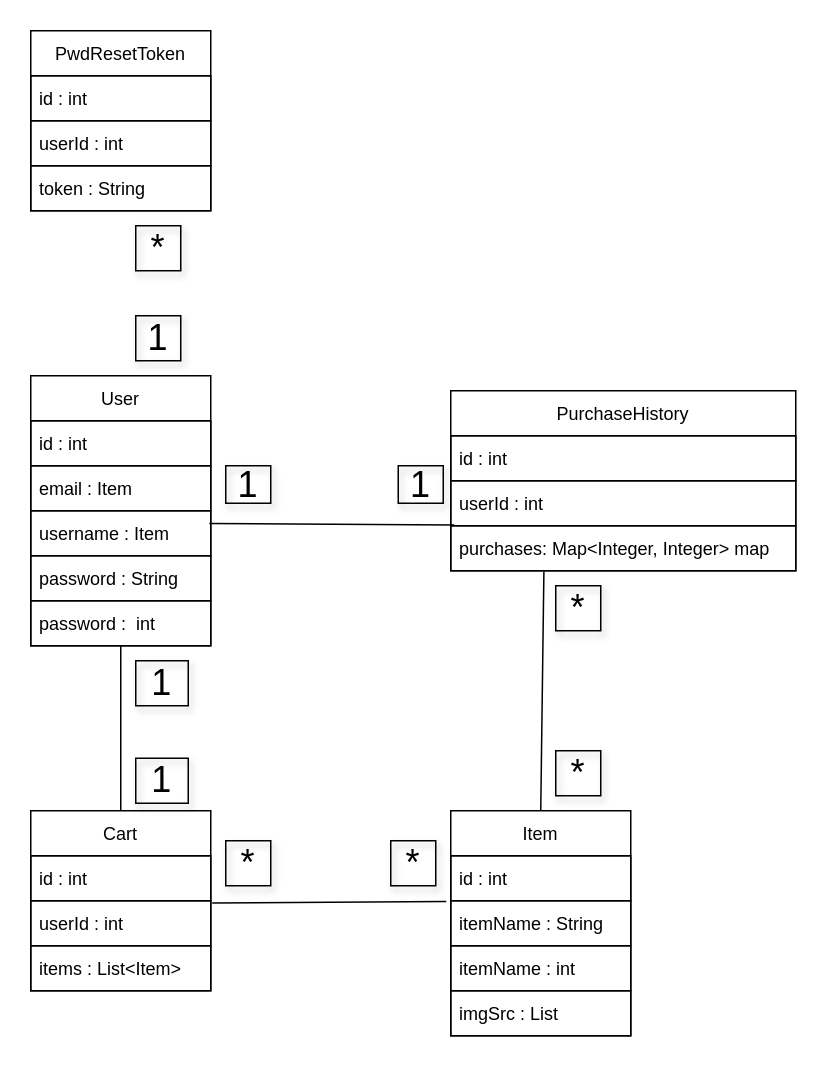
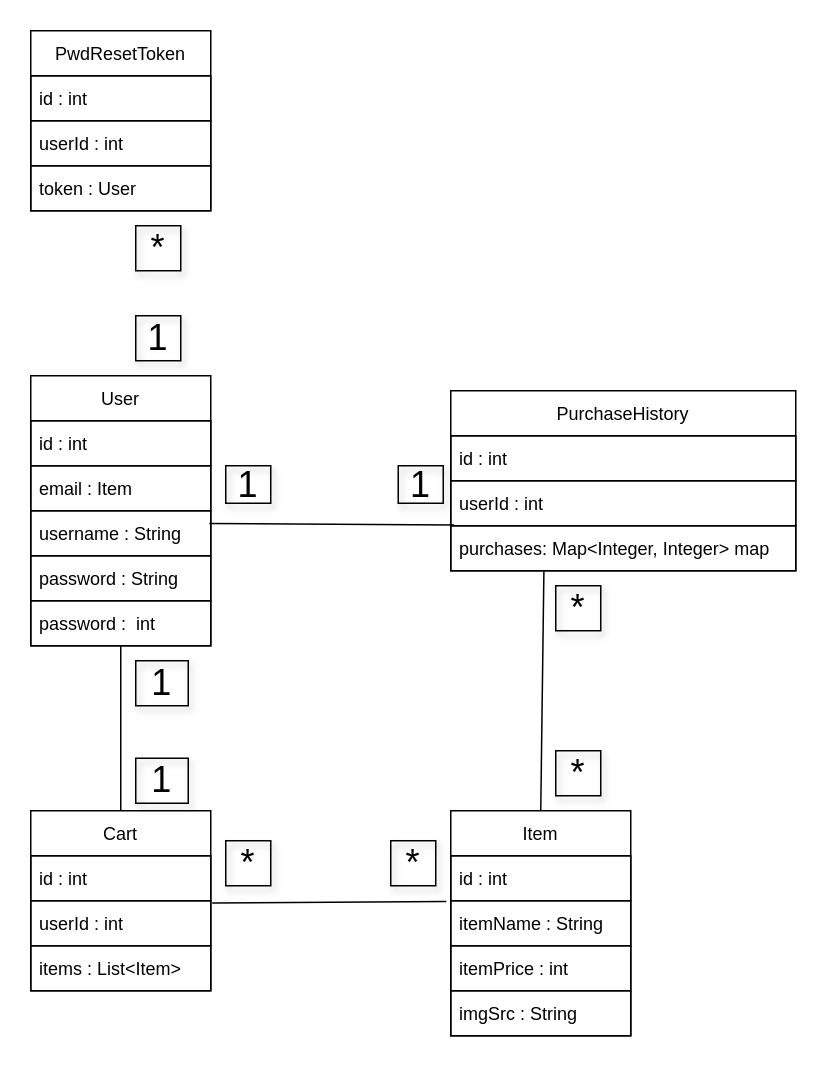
(100, 189) -> (92, 189)
(108, 534) -> (115, 534)
(518, 969) -> (521, 969)
(513, 1014) -> (523, 1014)
